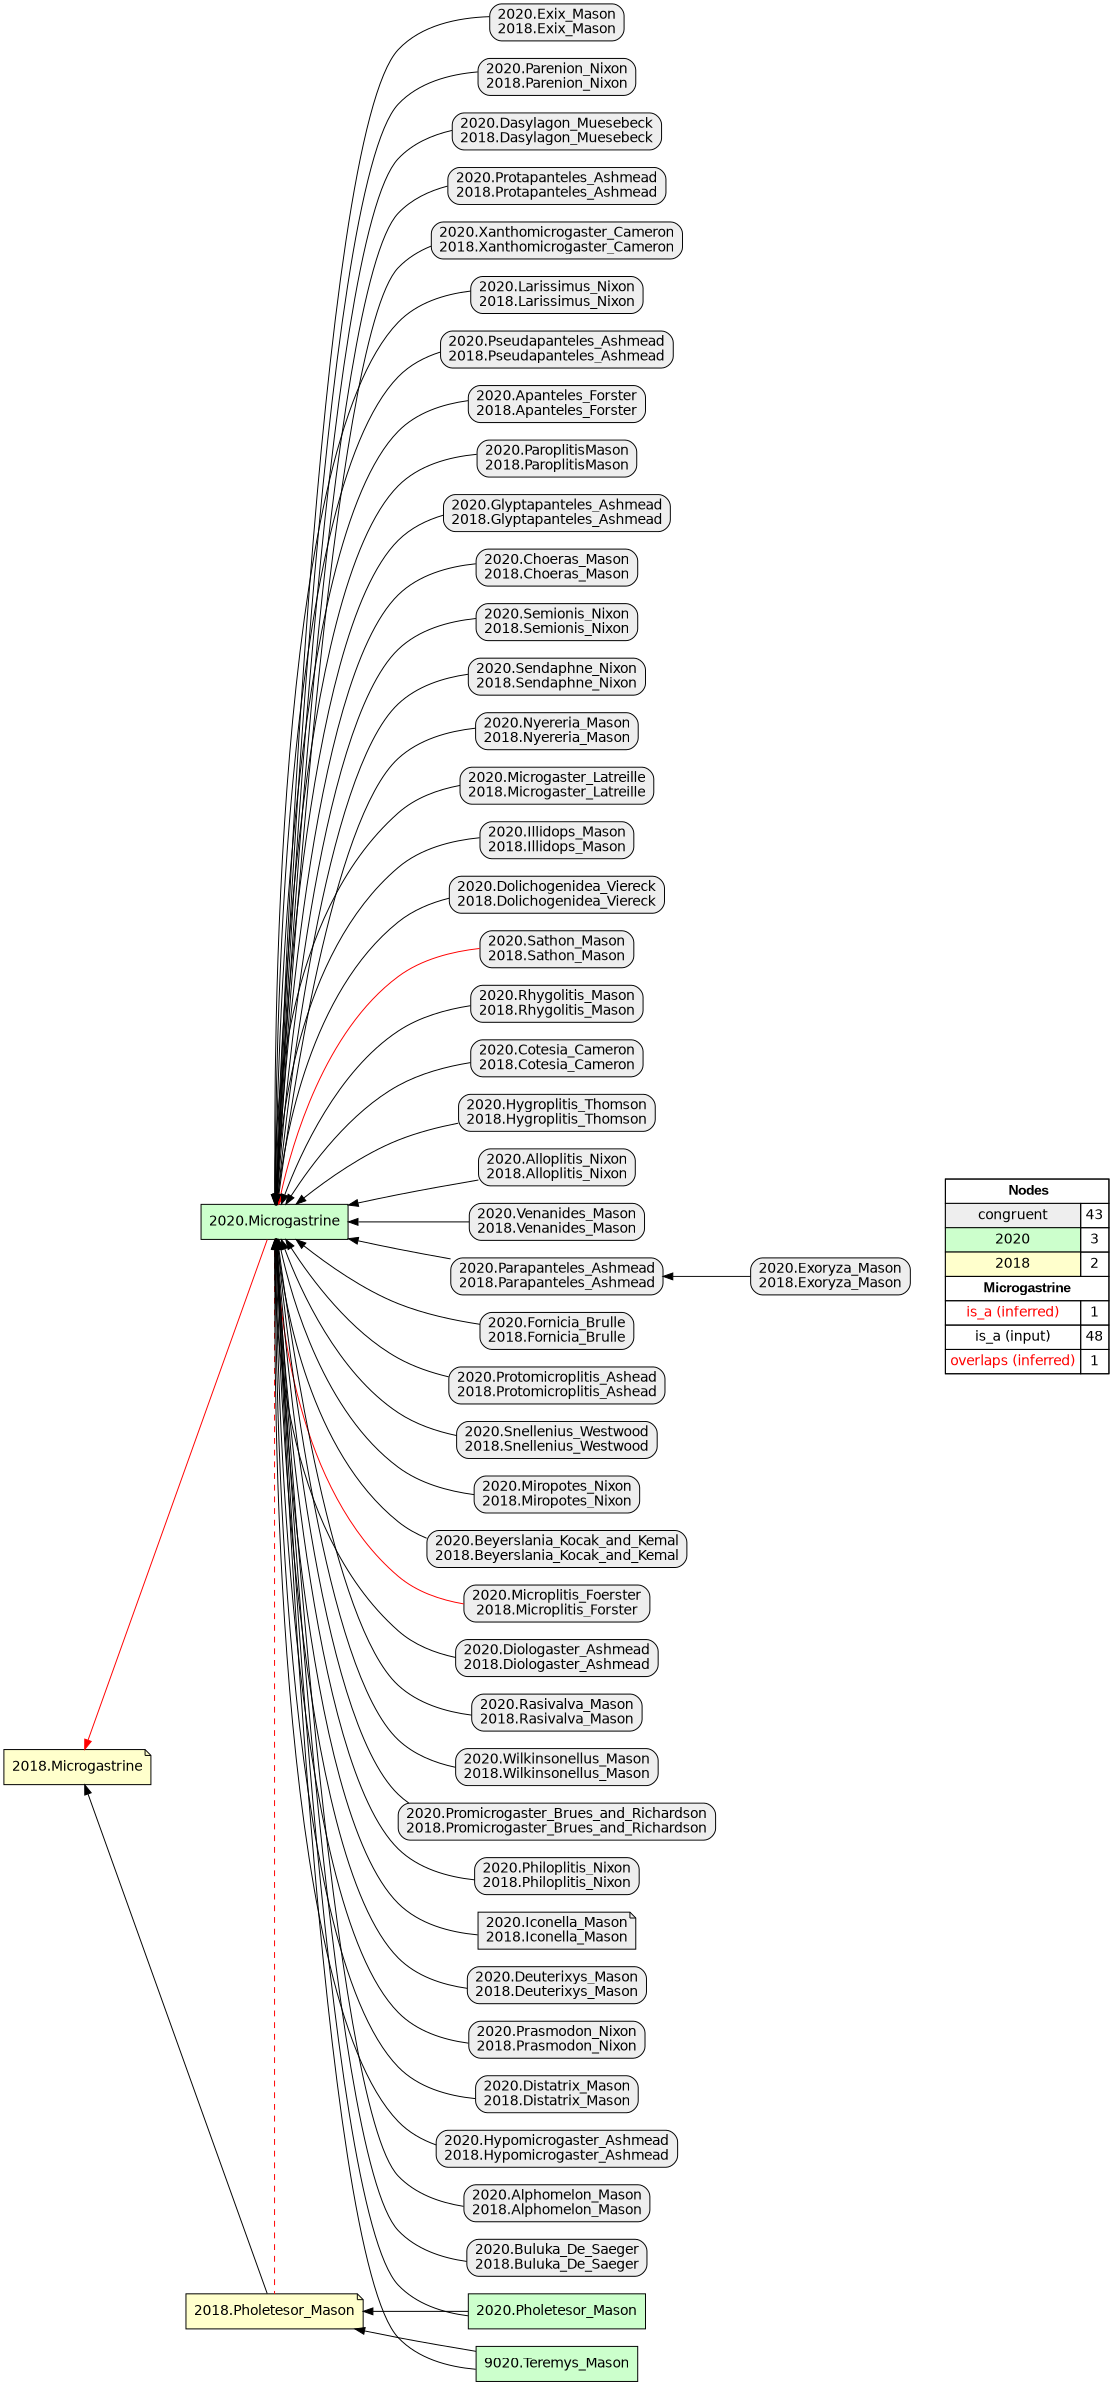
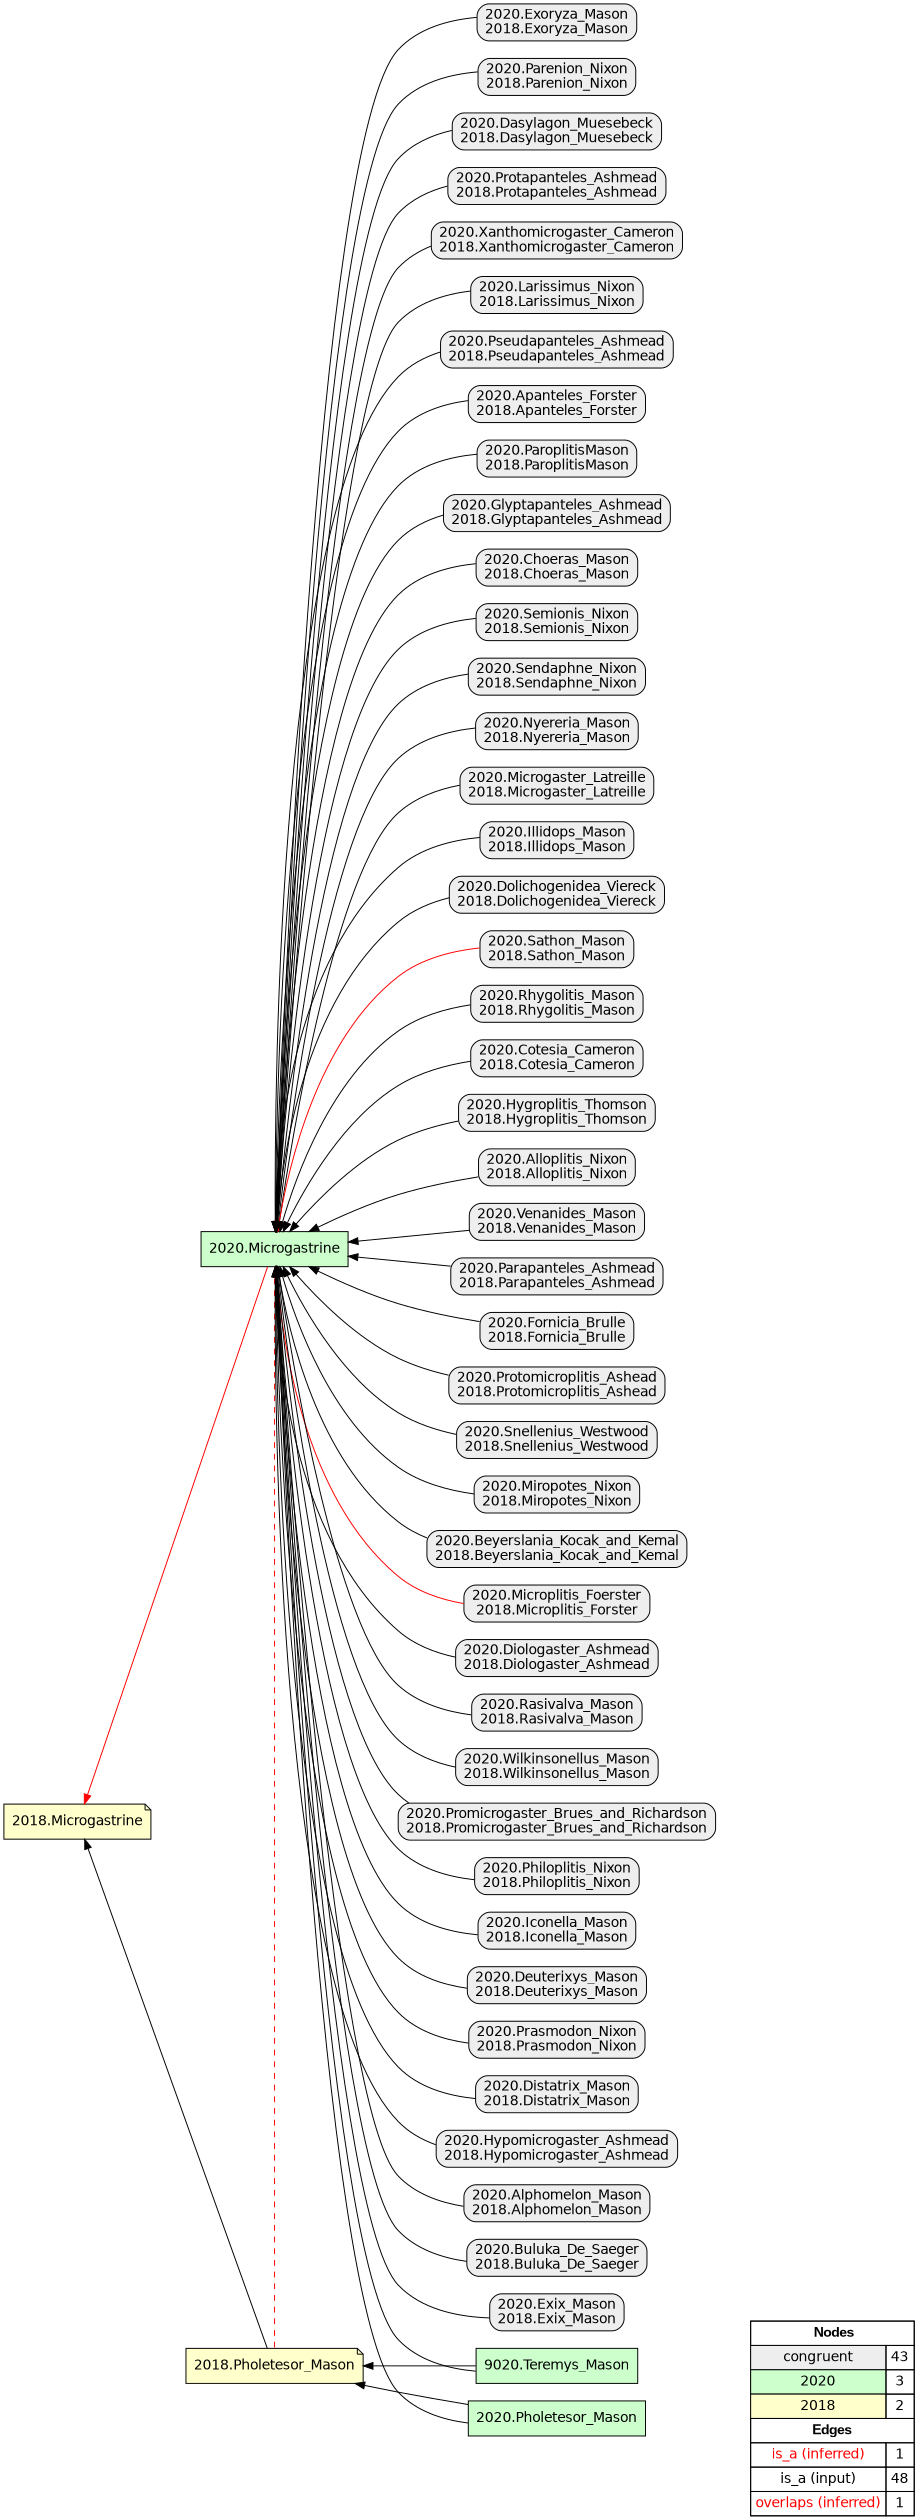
(712, 1276) -> (327, 398)
(1027, 1288) -> (832, 2430)
(557, 1931) -> (557, 1931)
